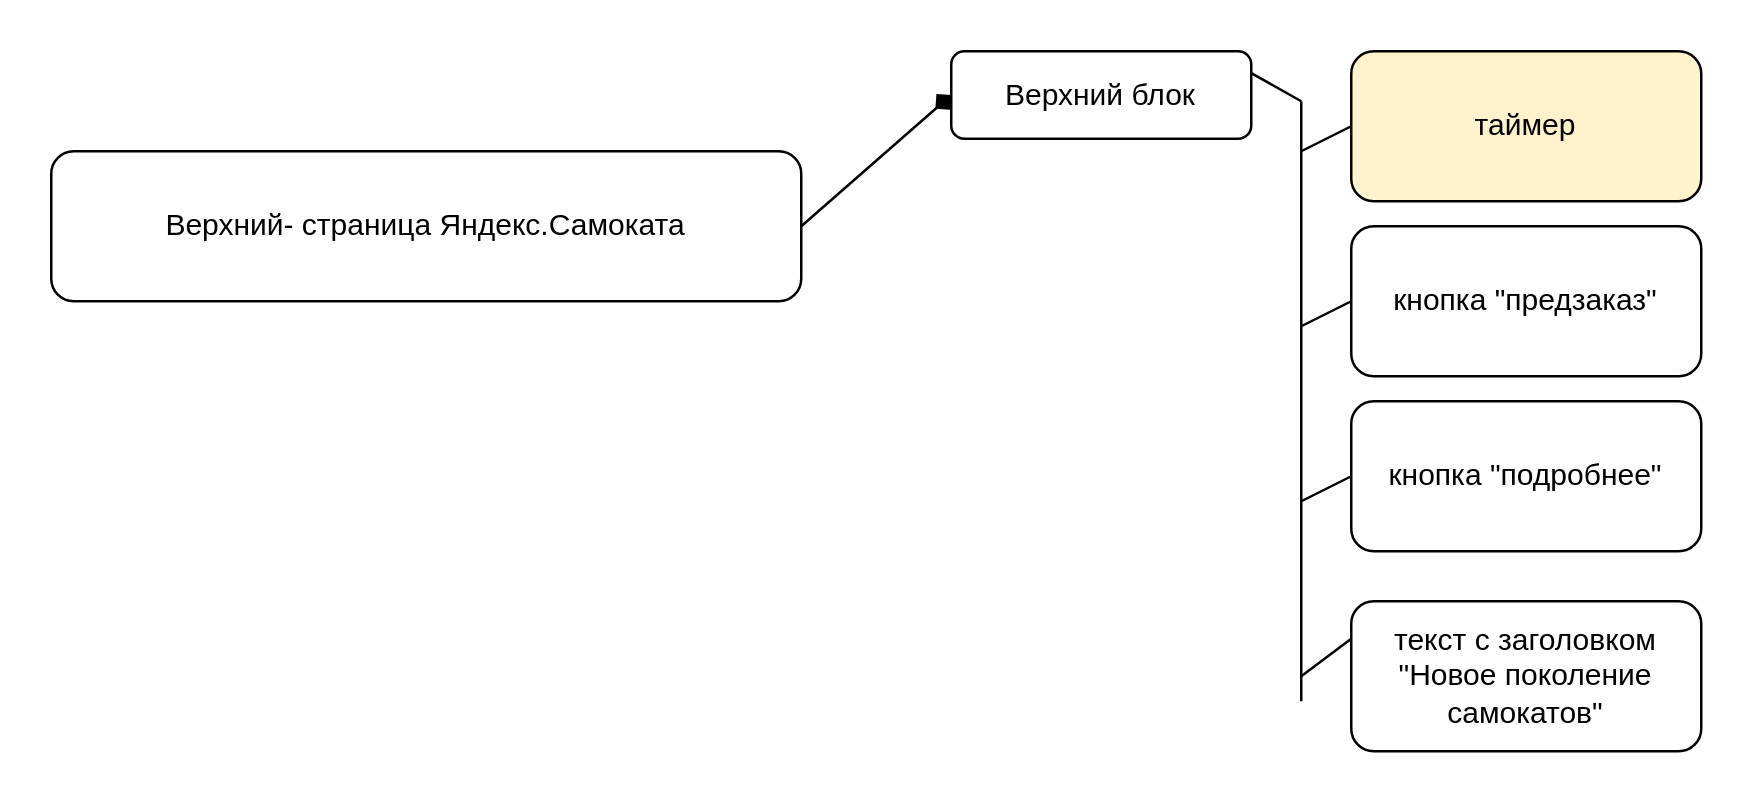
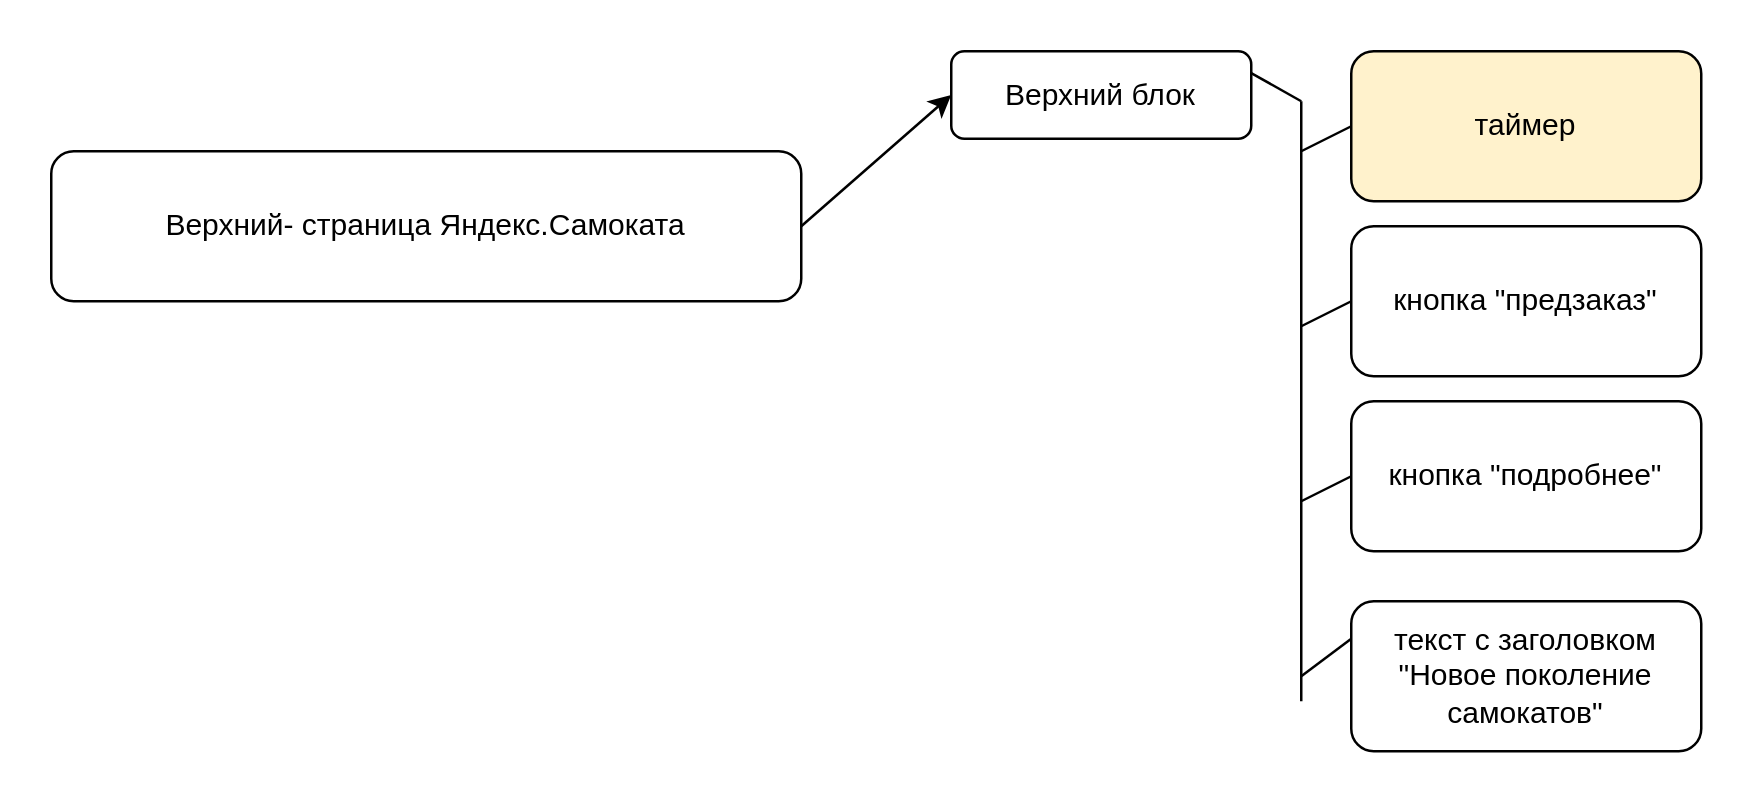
(936, 108) -> (937, 107)
